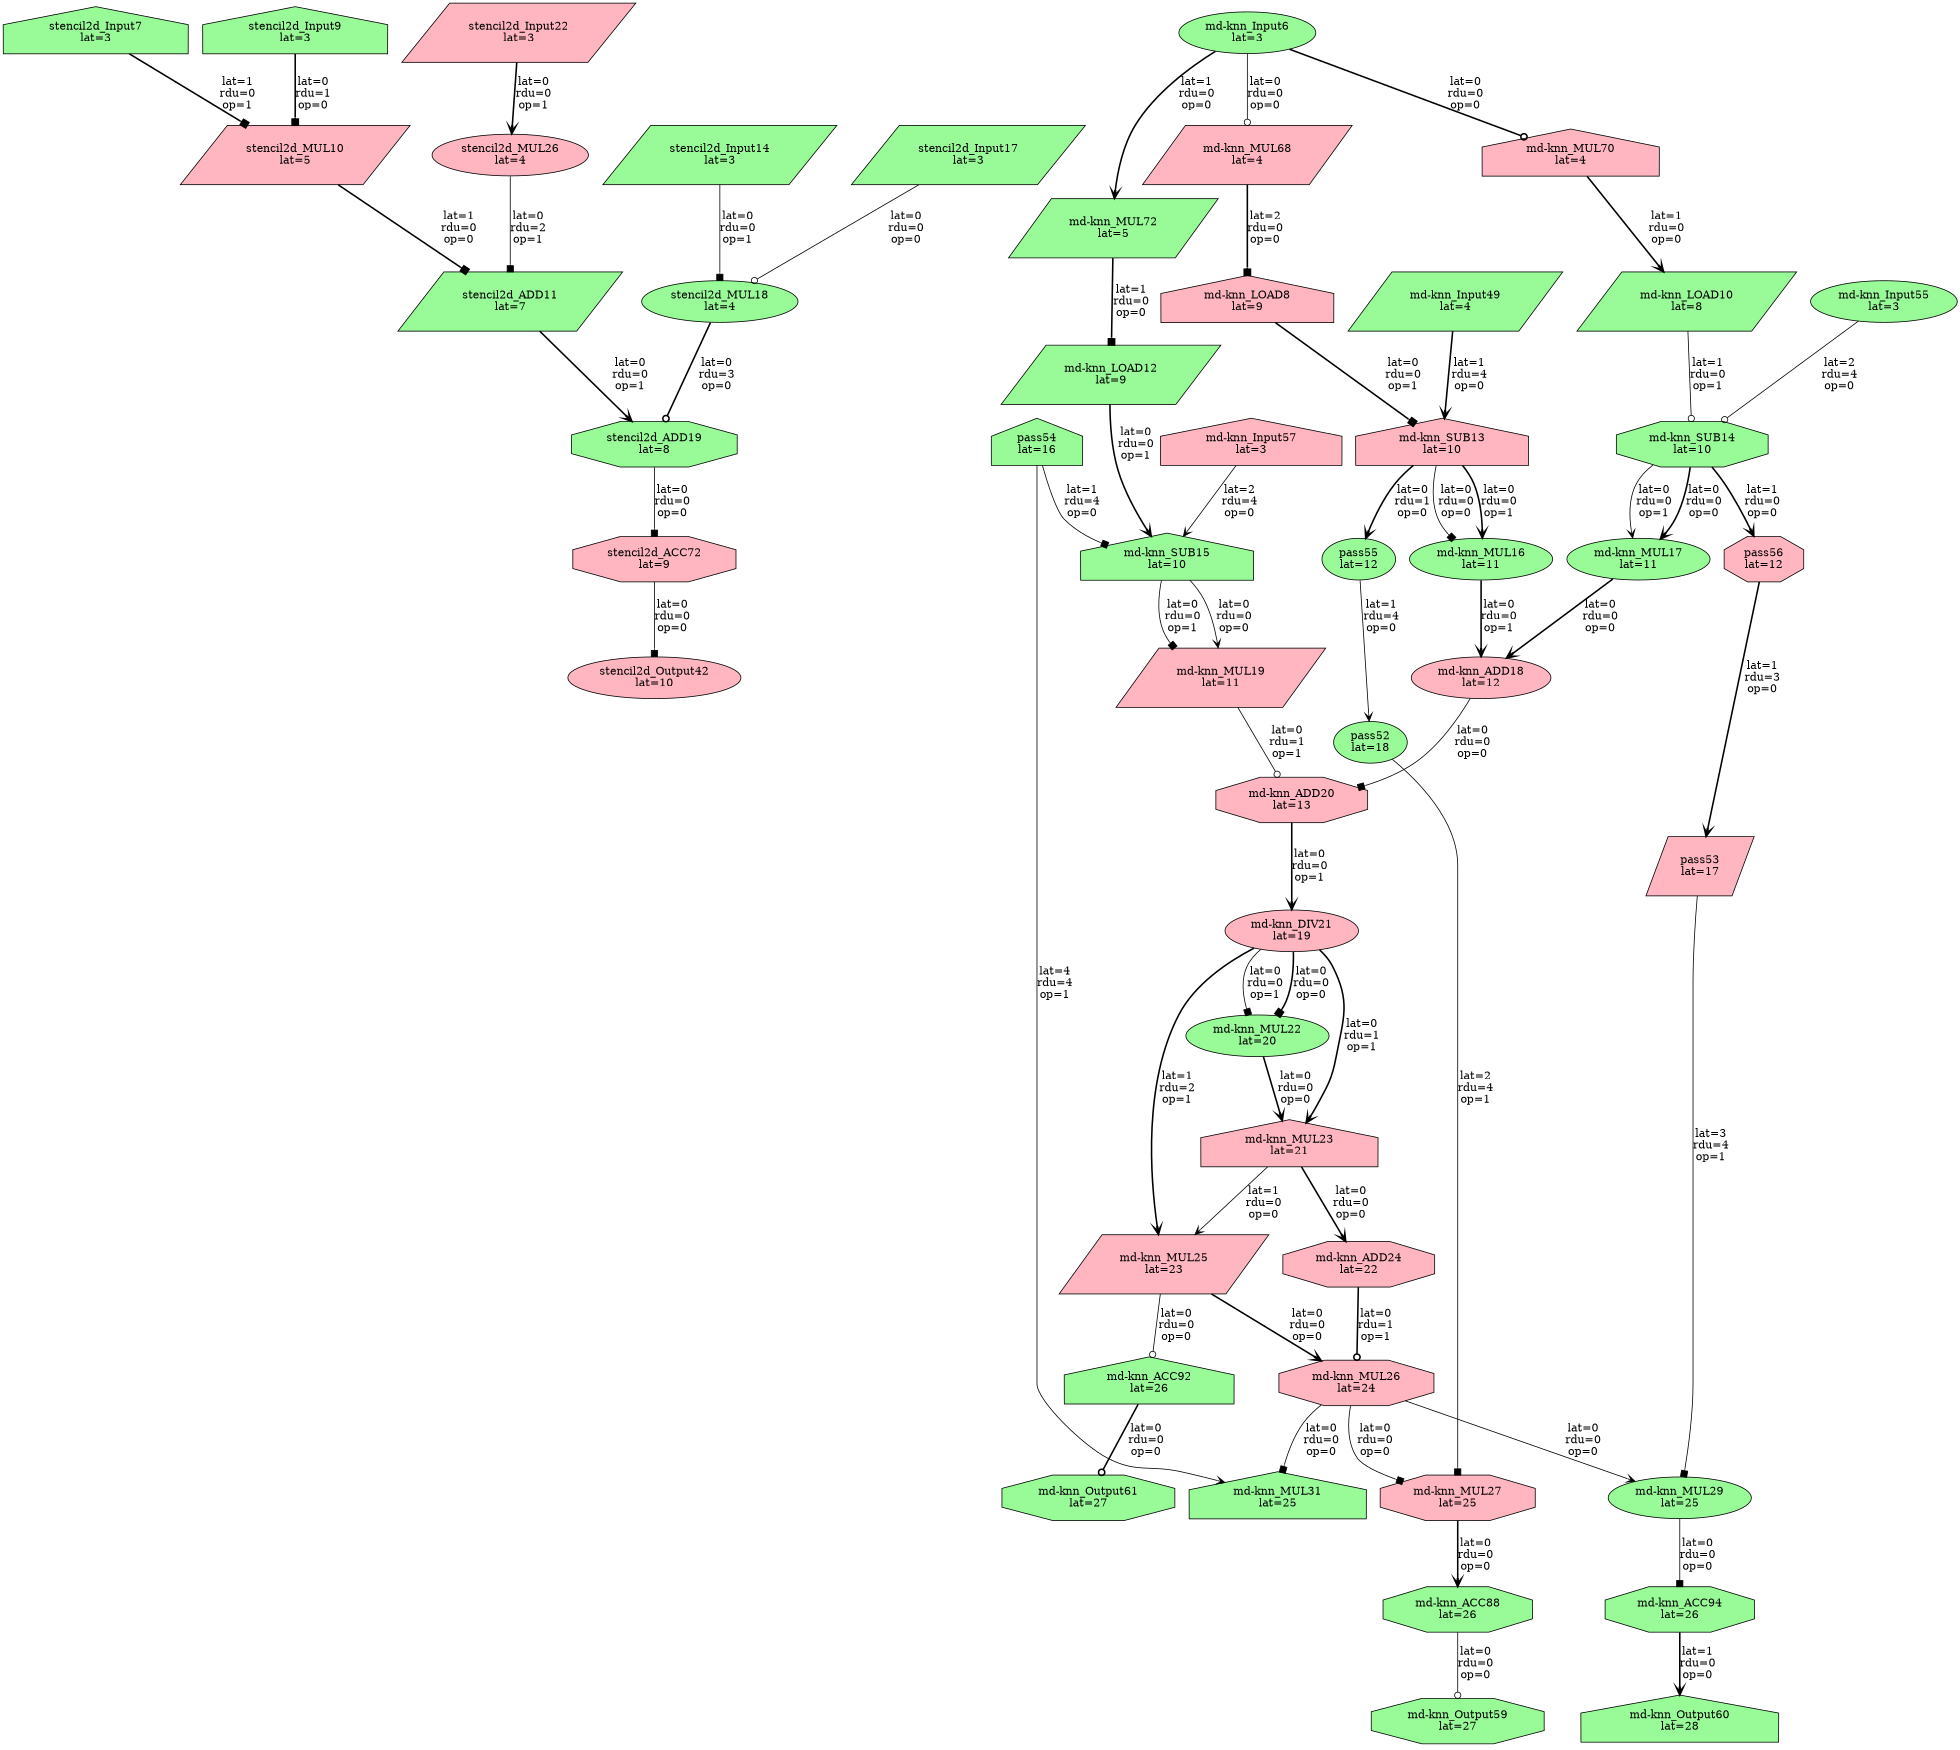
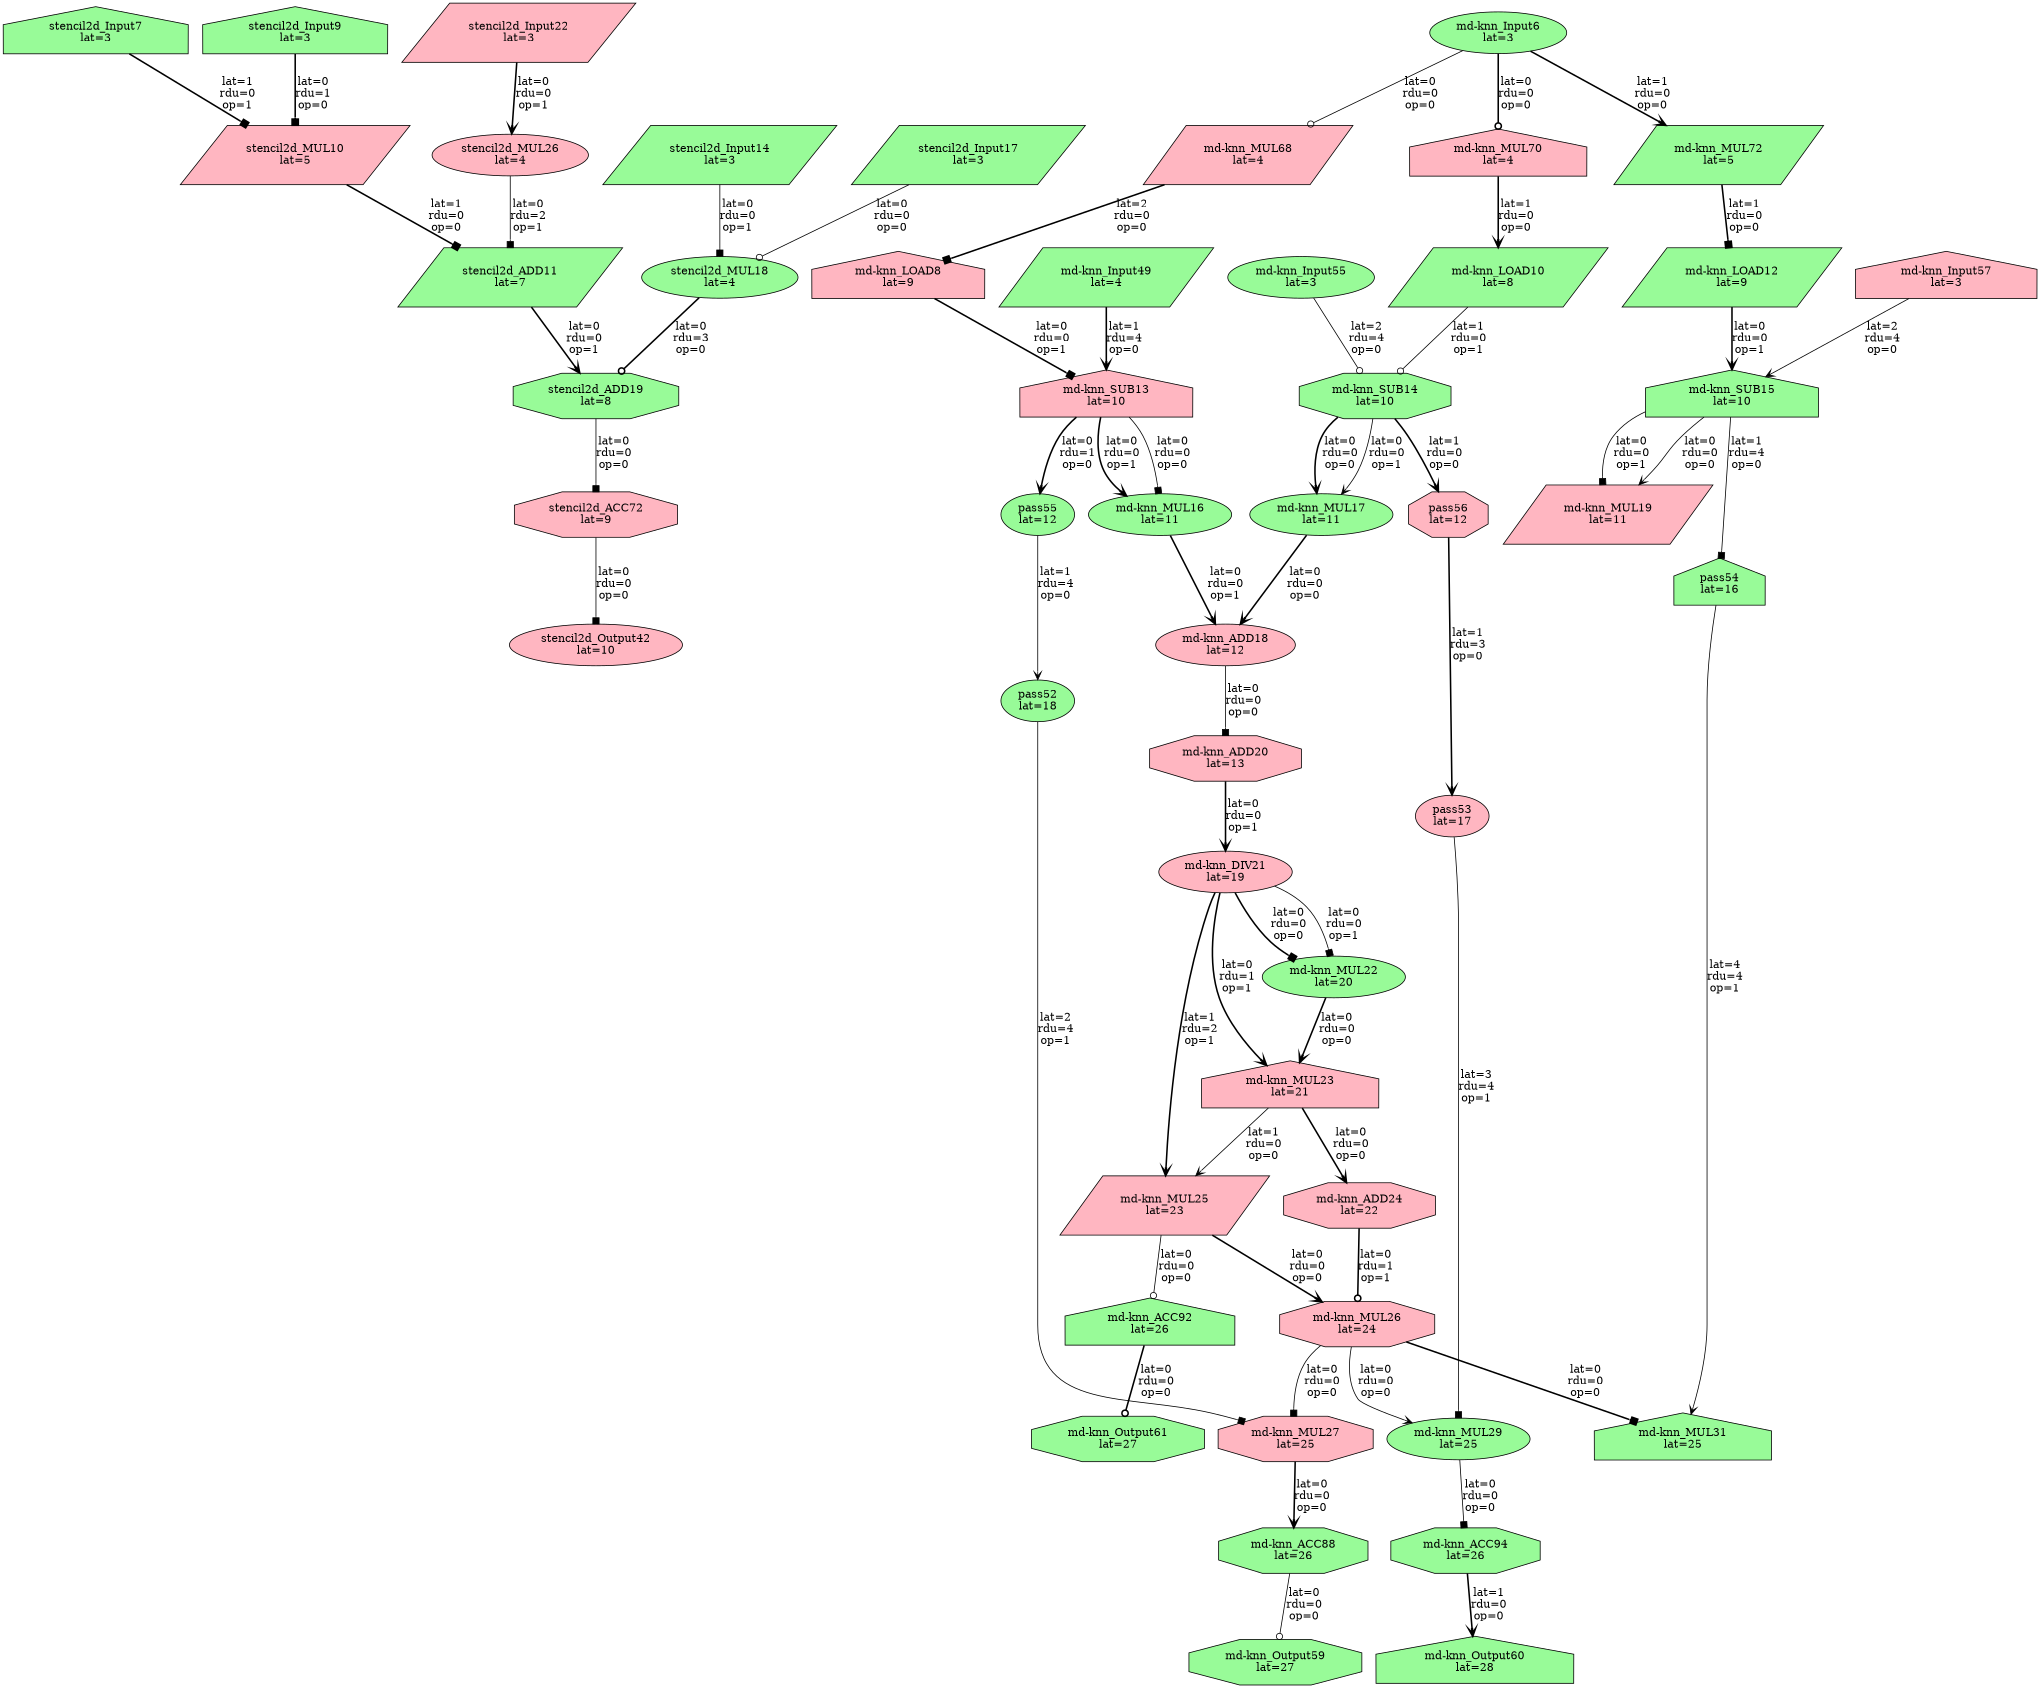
(1060, 513) -> (1726, 484)
(1257, 739) -> none
(1700, 866) -> (1452, 816)
(1298, 1432) -> (1518, 1381)
